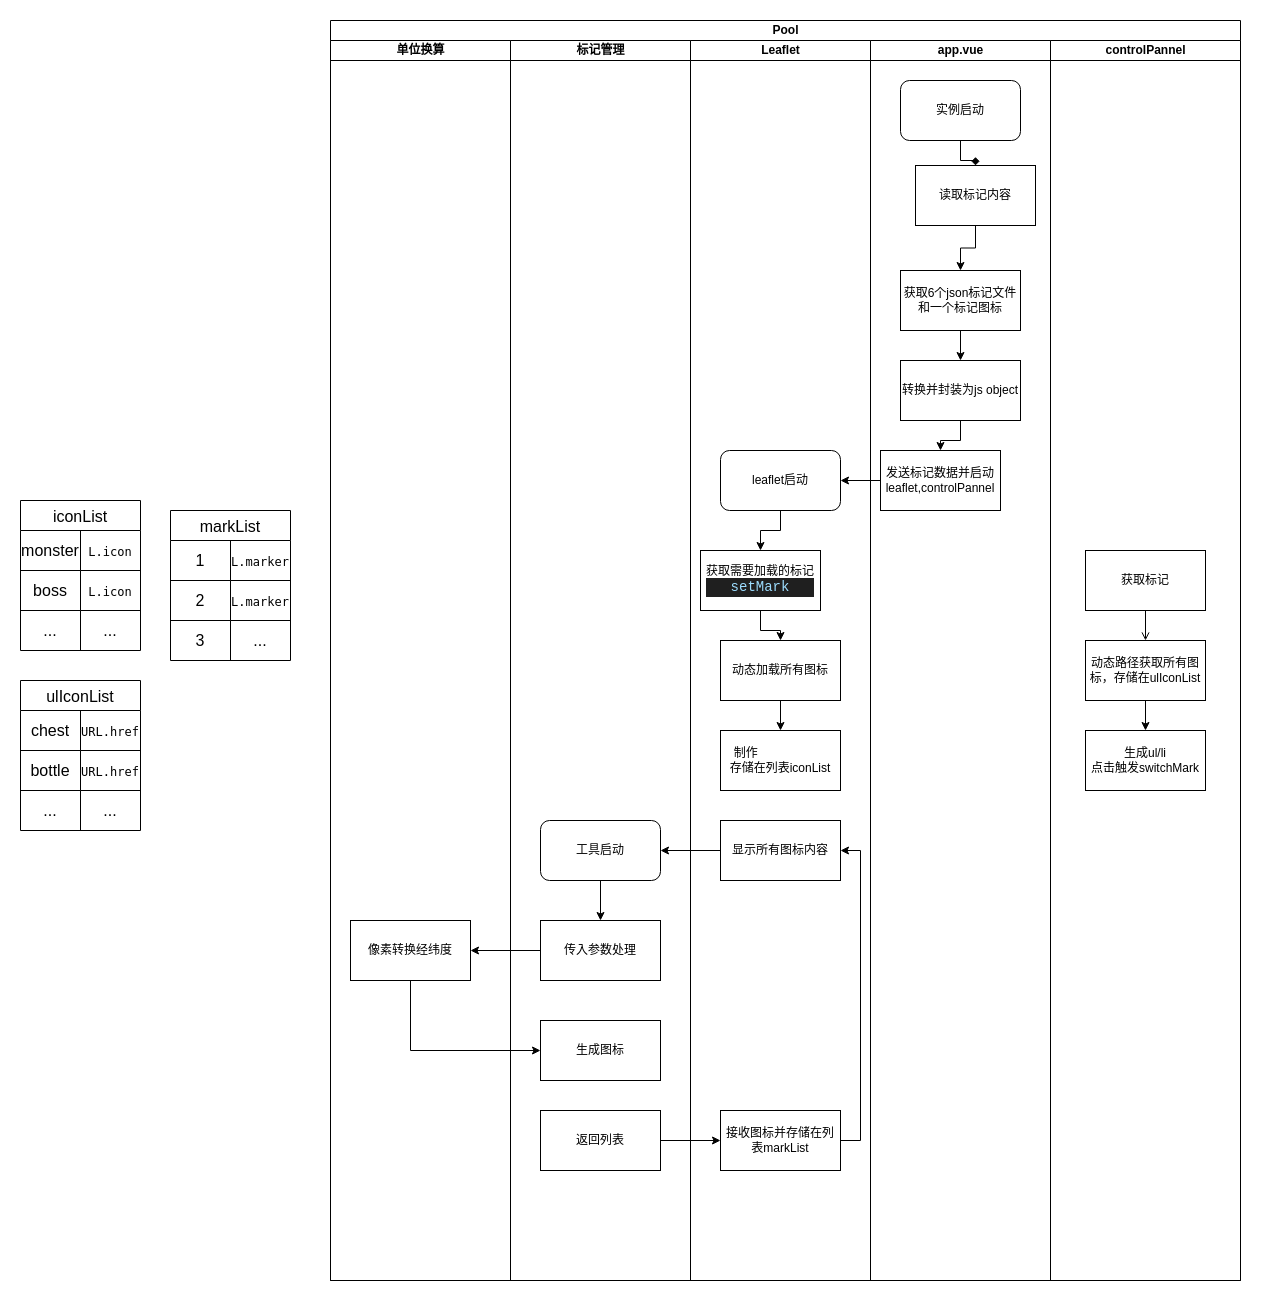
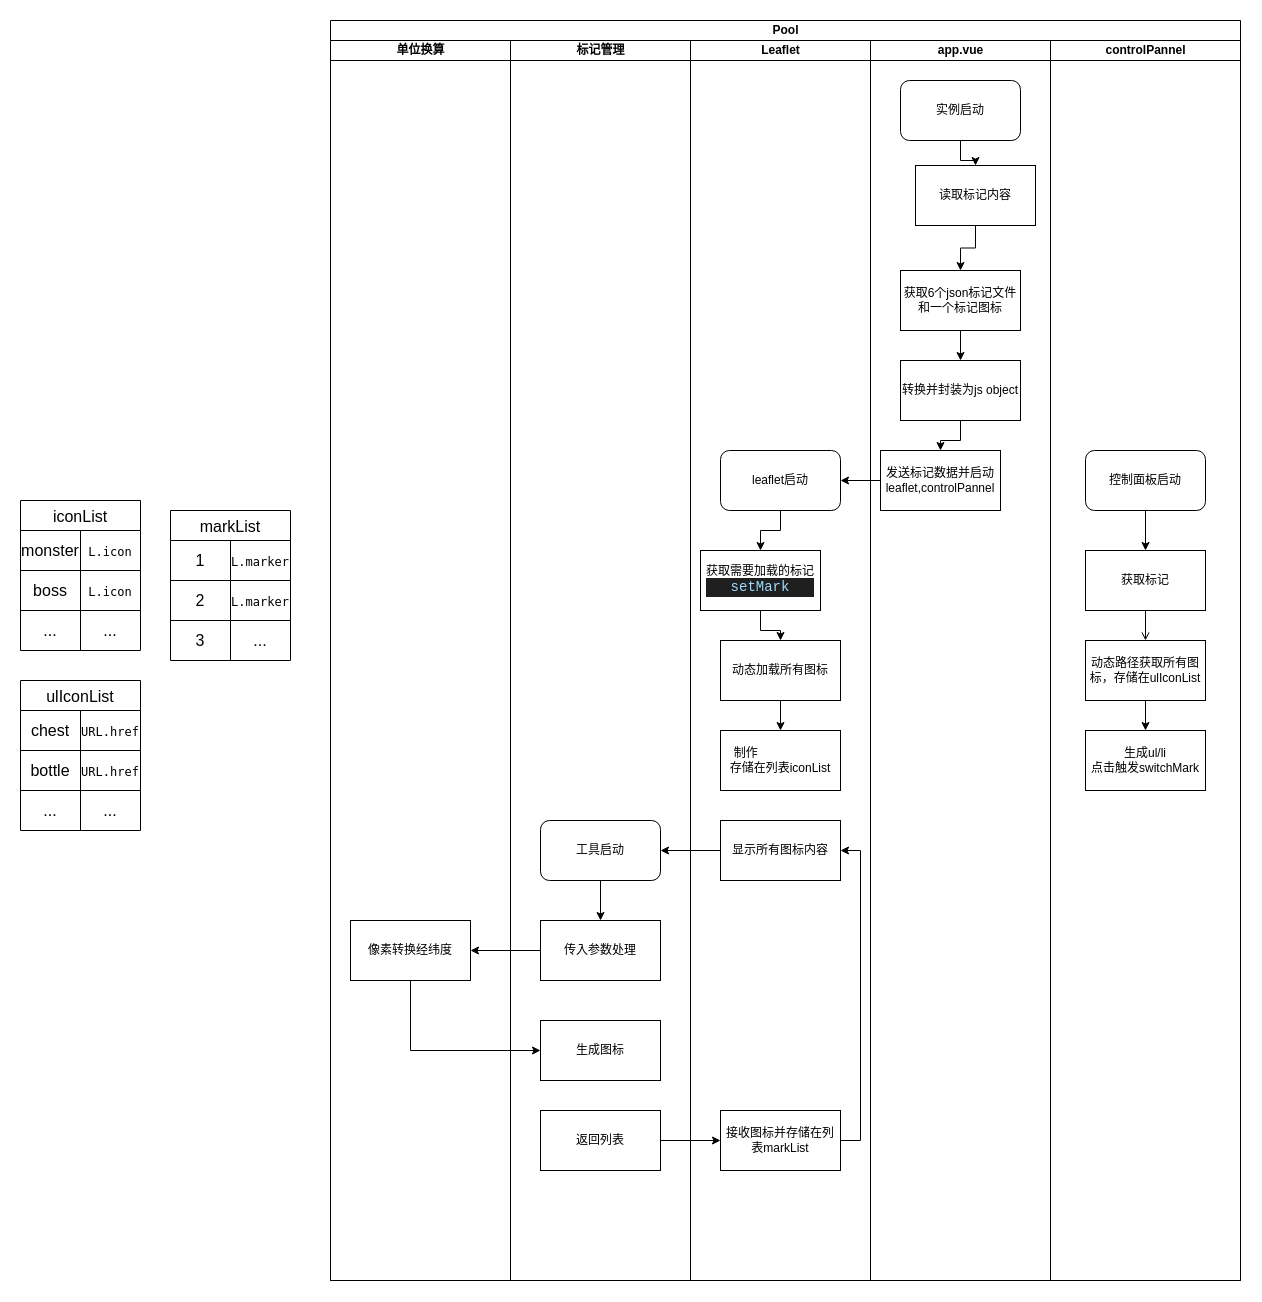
(974, 161) -> (973, 161)
none -> (1146, 481)
none -> (1146, 527)
